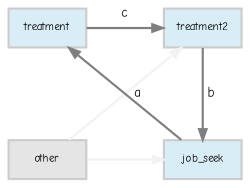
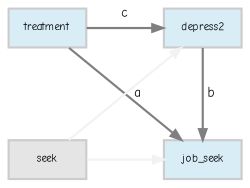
(203, 28) -> (203, 28)
(137, 104) -> (113, 84)
(47, 160) -> (47, 160)
